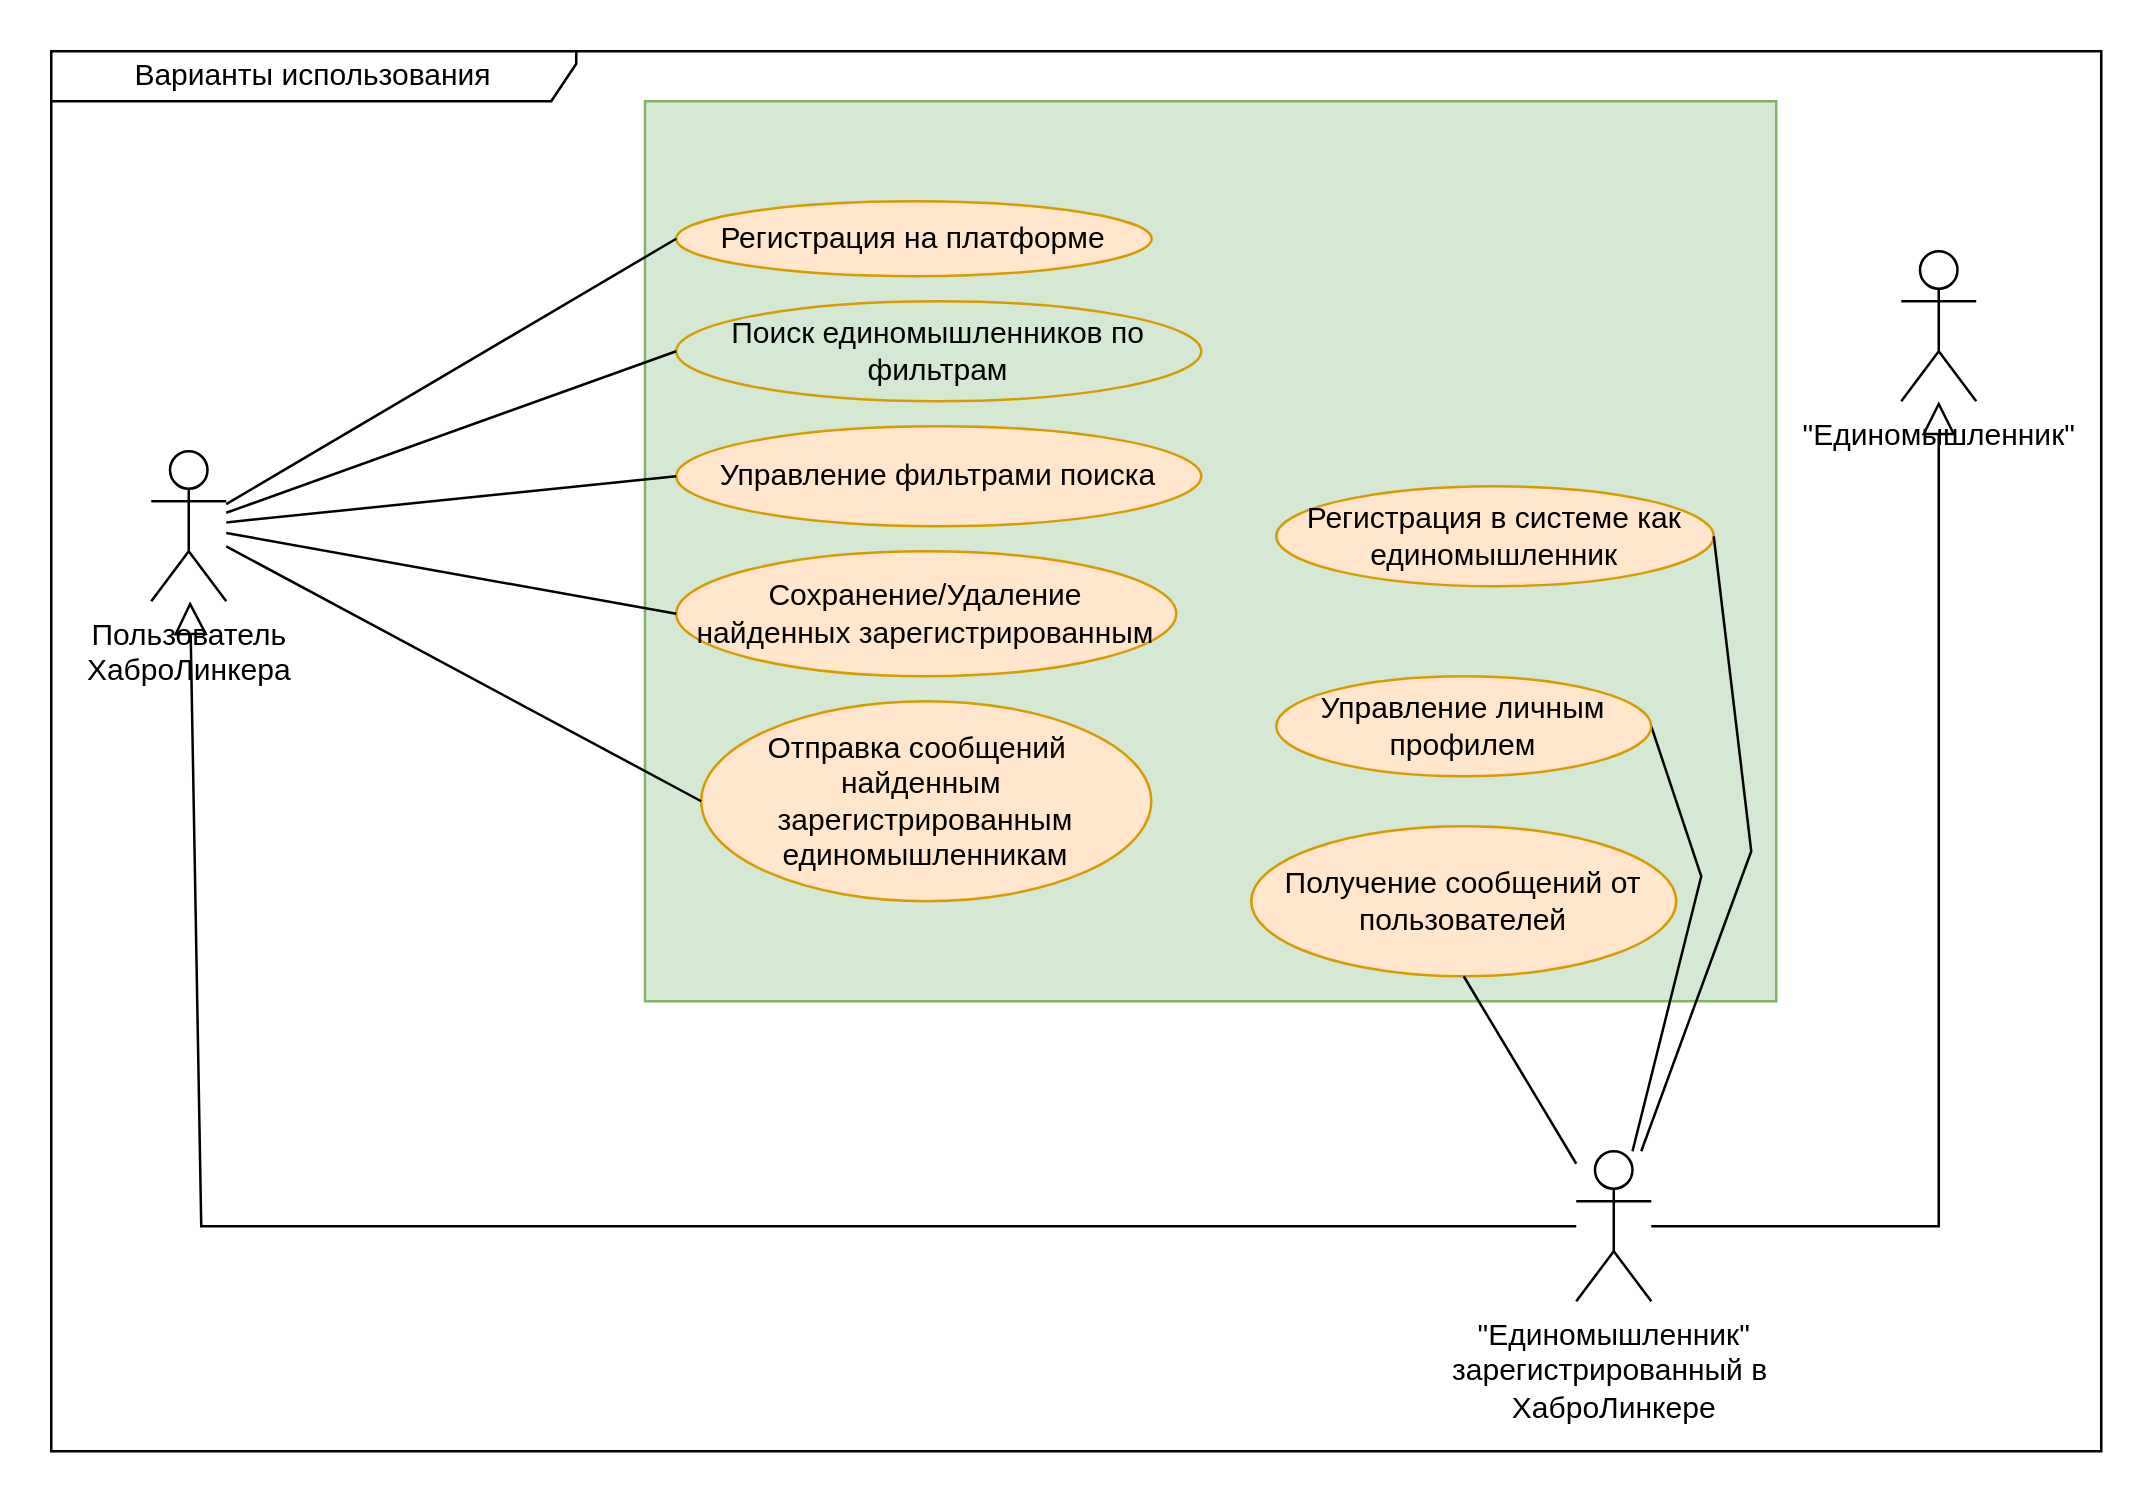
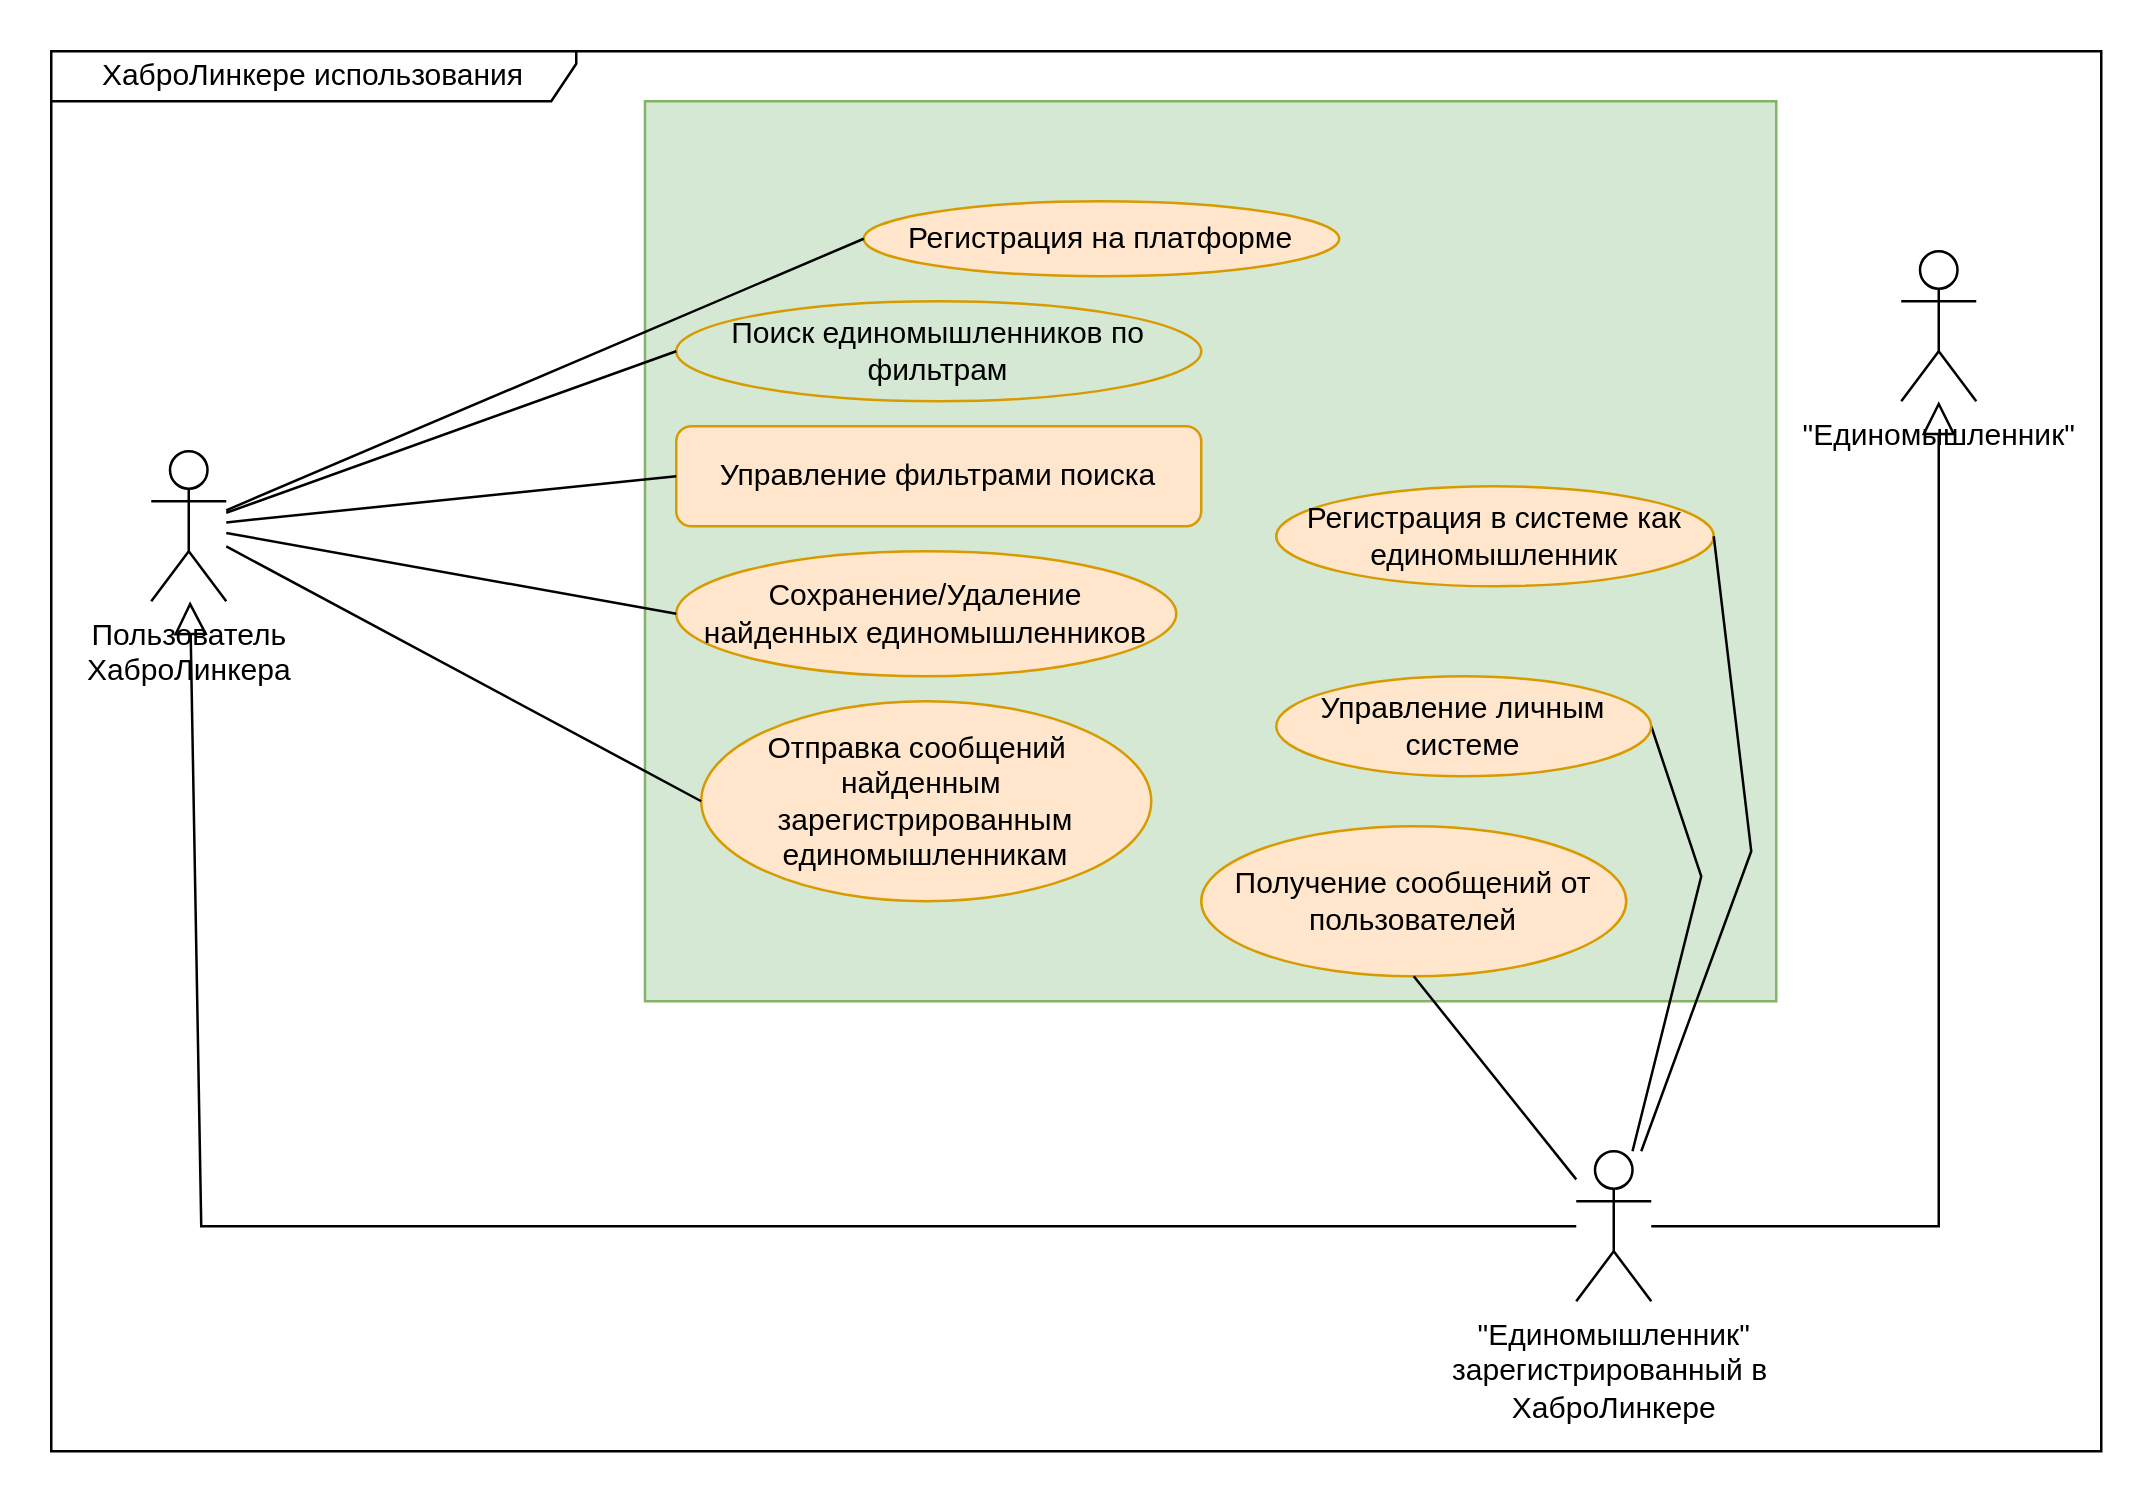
(314, 76) -> (314, 76)
(914, 239) -> (1101, 239)
(939, 476) -> (939, 476)
(926, 614) -> (926, 614)
(1464, 726) -> (1464, 726)
(1464, 901) -> (1414, 901)
